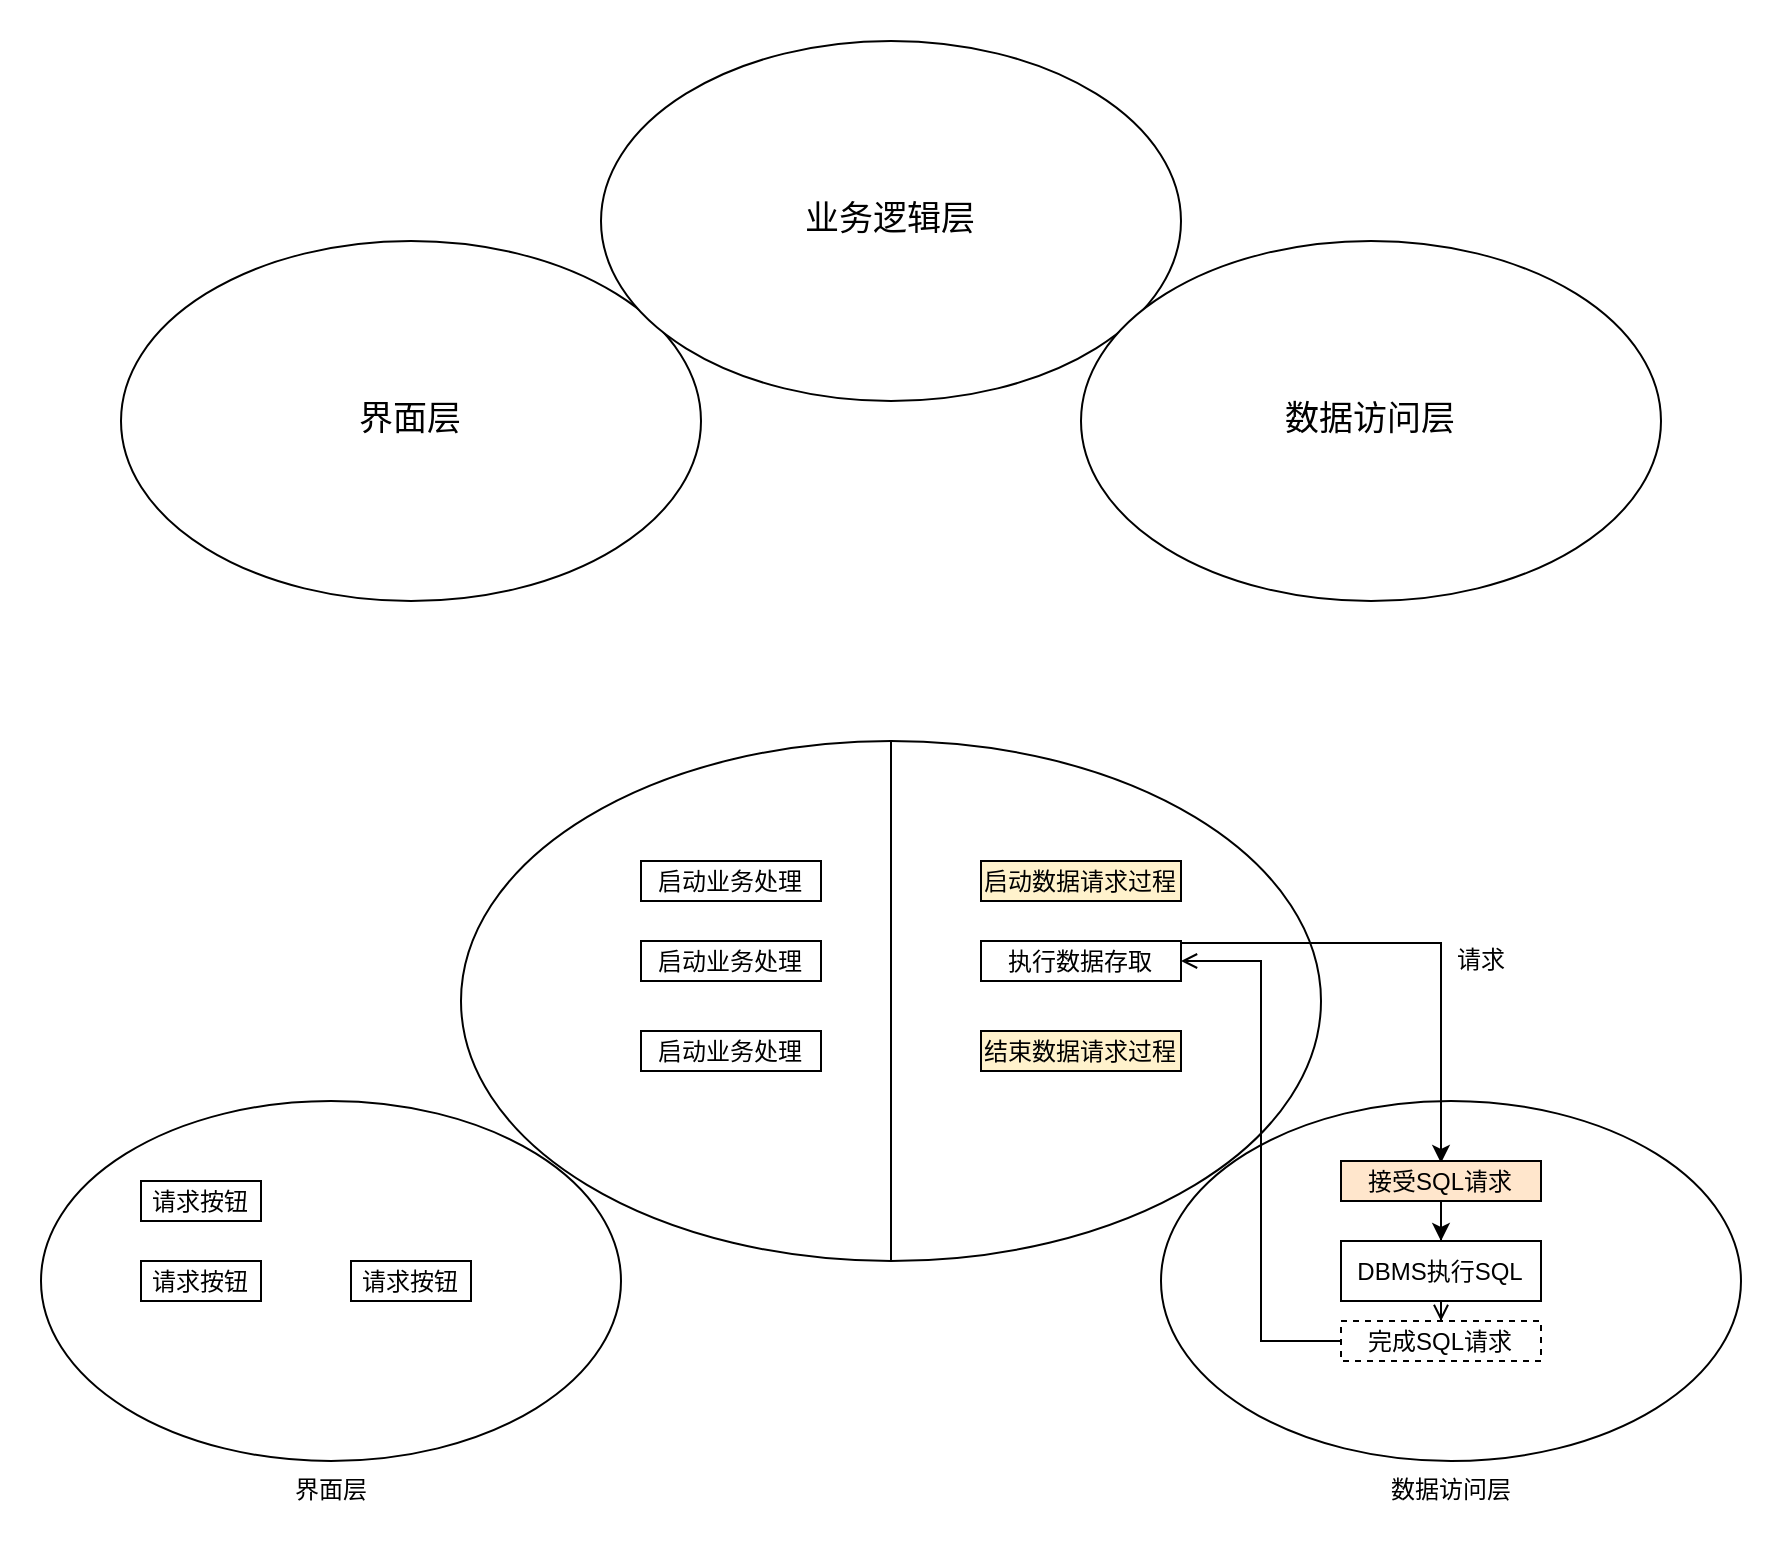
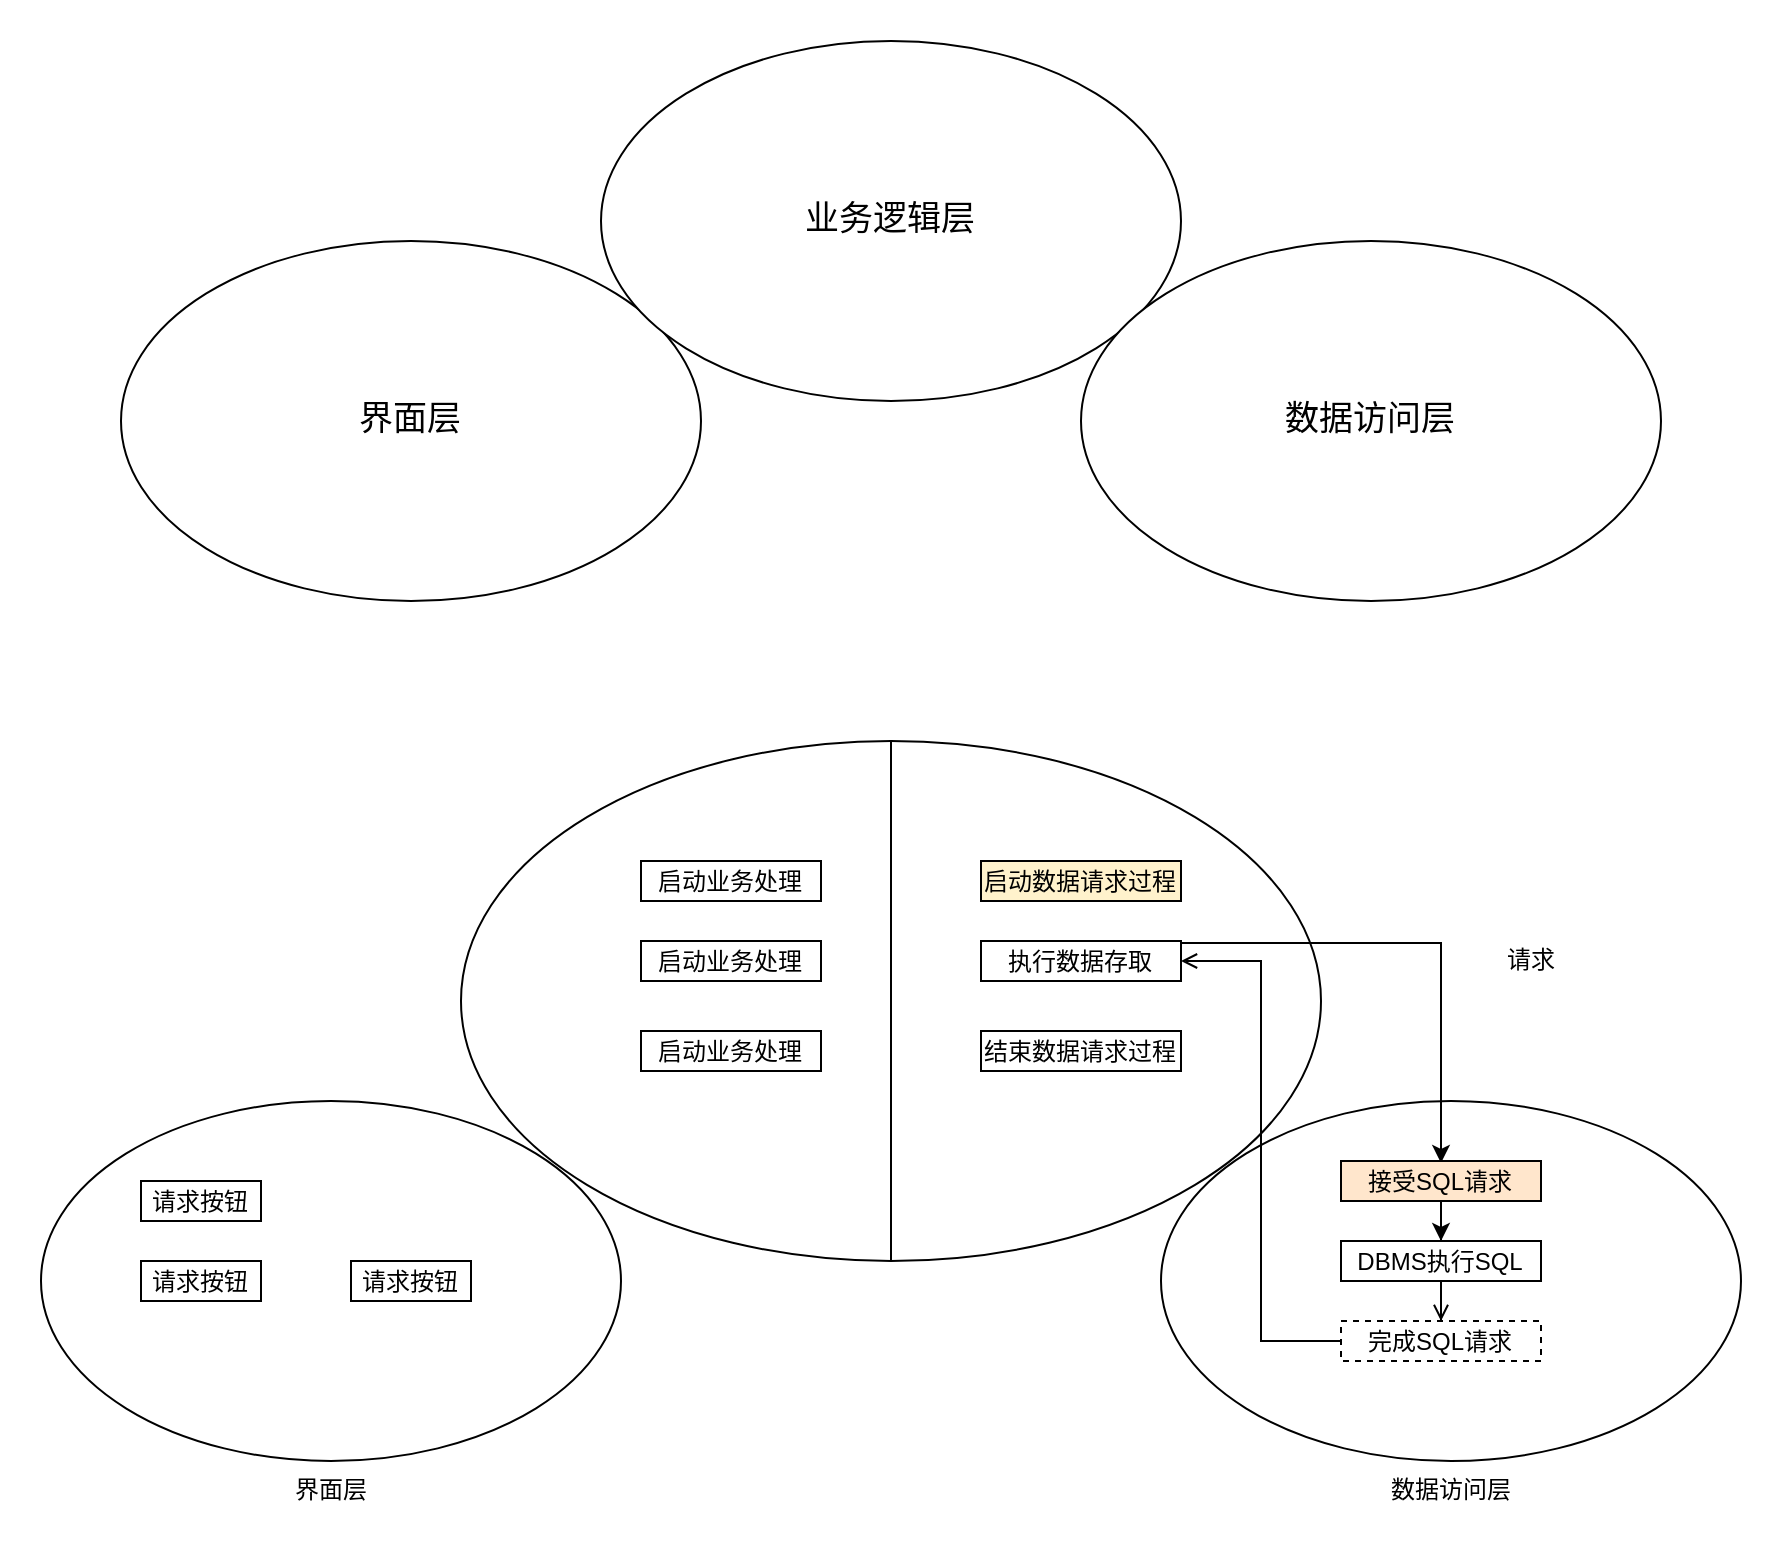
(1481, 961) -> (1531, 961)
(1081, 1051) -> (1081, 1051)
(1441, 1271) -> (1441, 1261)
